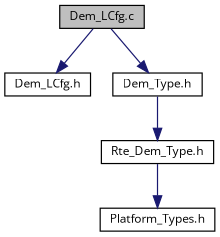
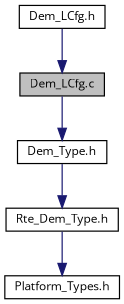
(79, 46) -> (62, 45)
